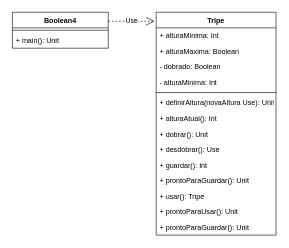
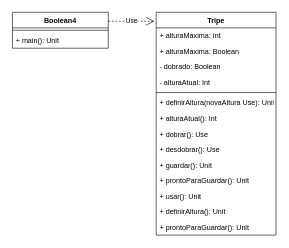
(192, 36) -> (193, 36)
(192, 83) -> (191, 83)
(188, 134) -> (187, 134)
(189, 166) -> (190, 166)
(186, 197) -> (184, 197)
(204, 212) -> (199, 212)
